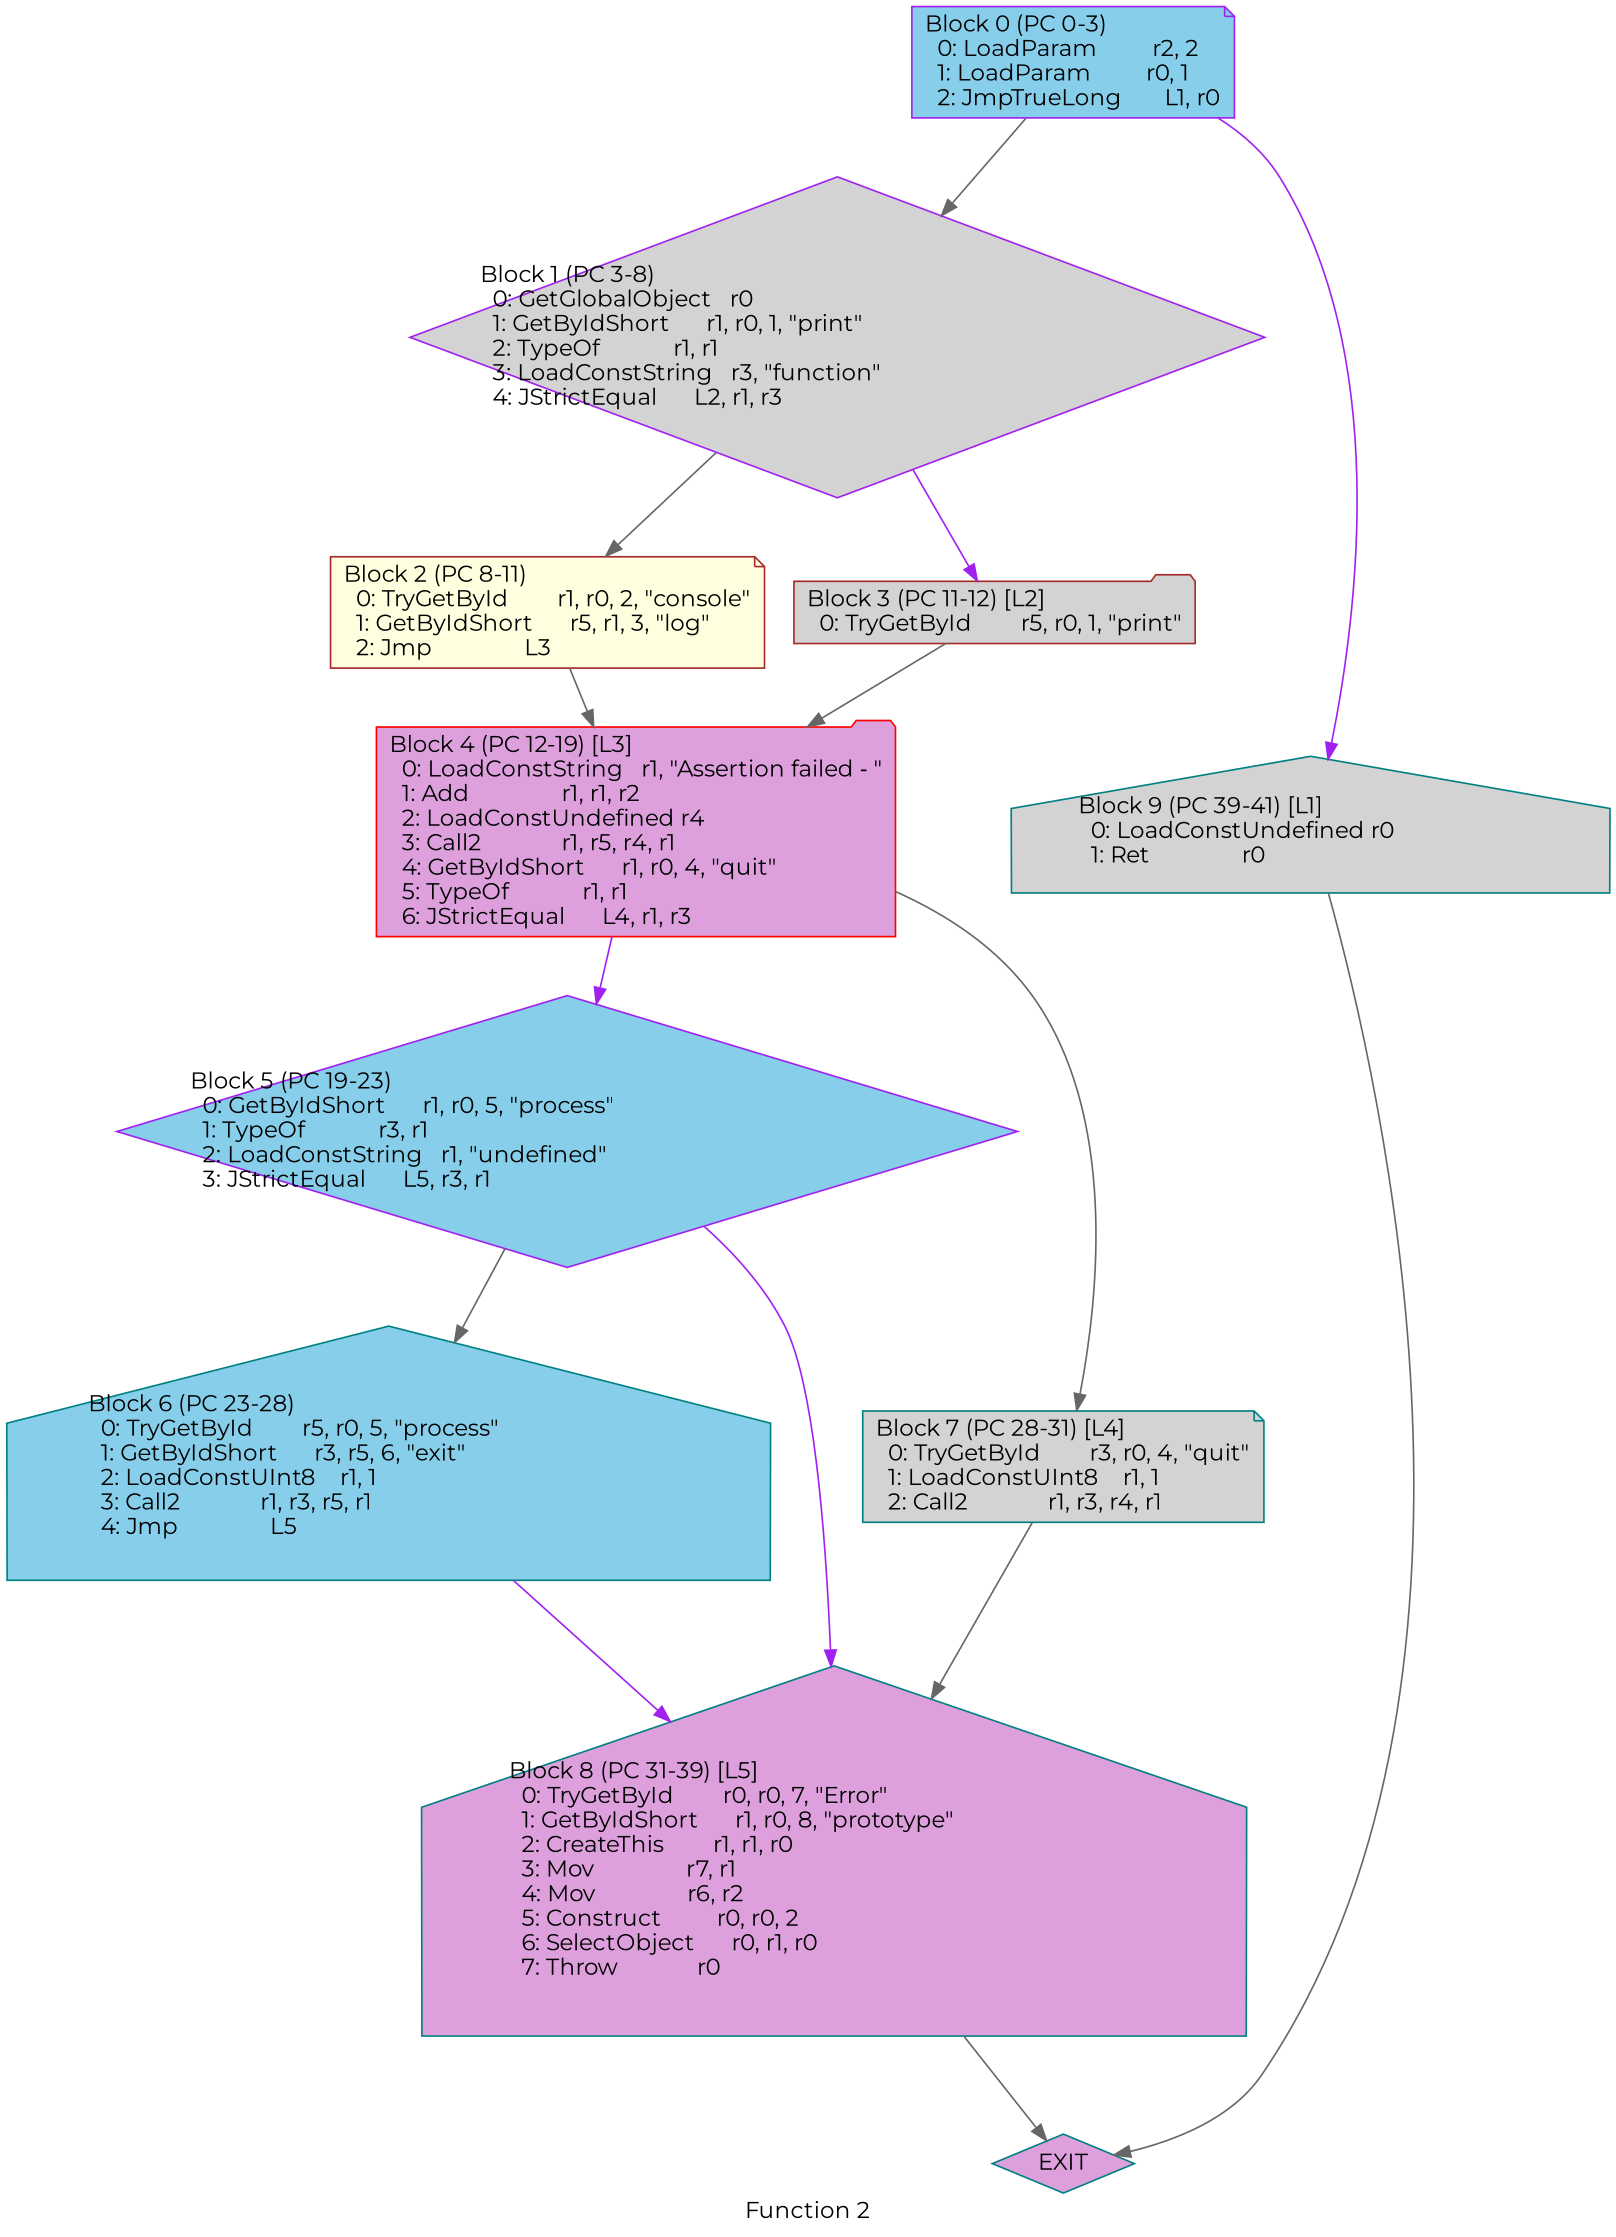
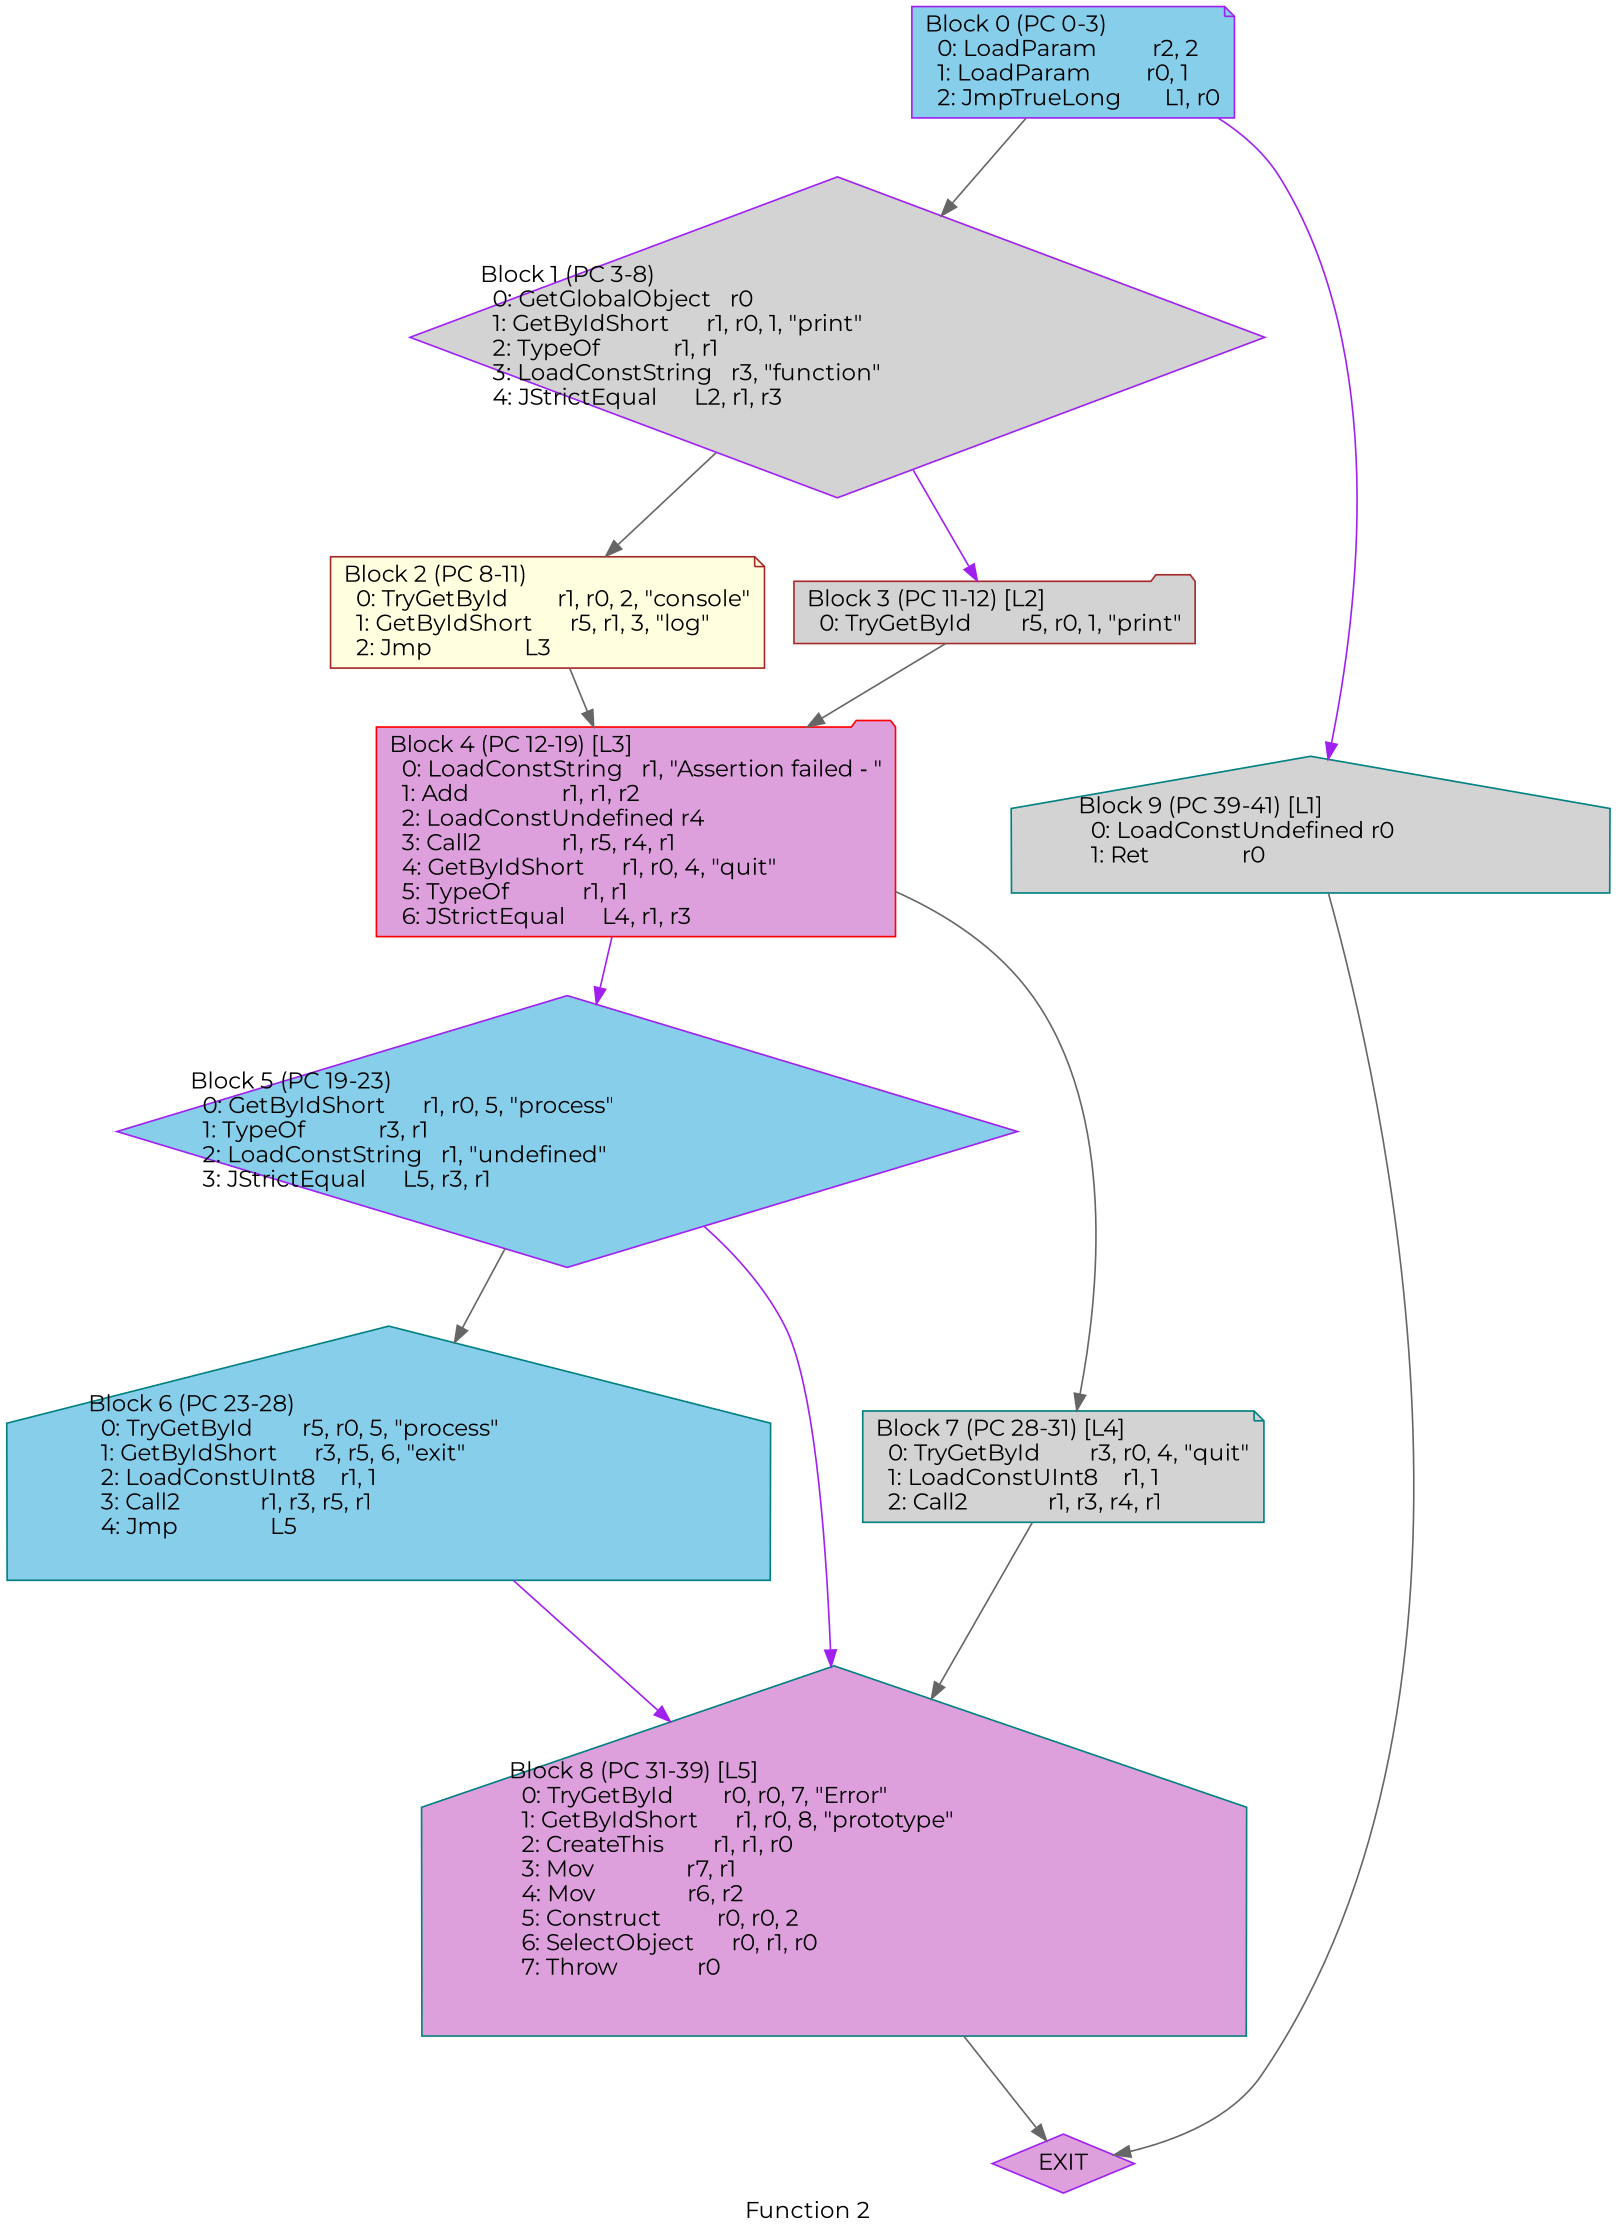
(1063, 2164) -> (1063, 2164)
